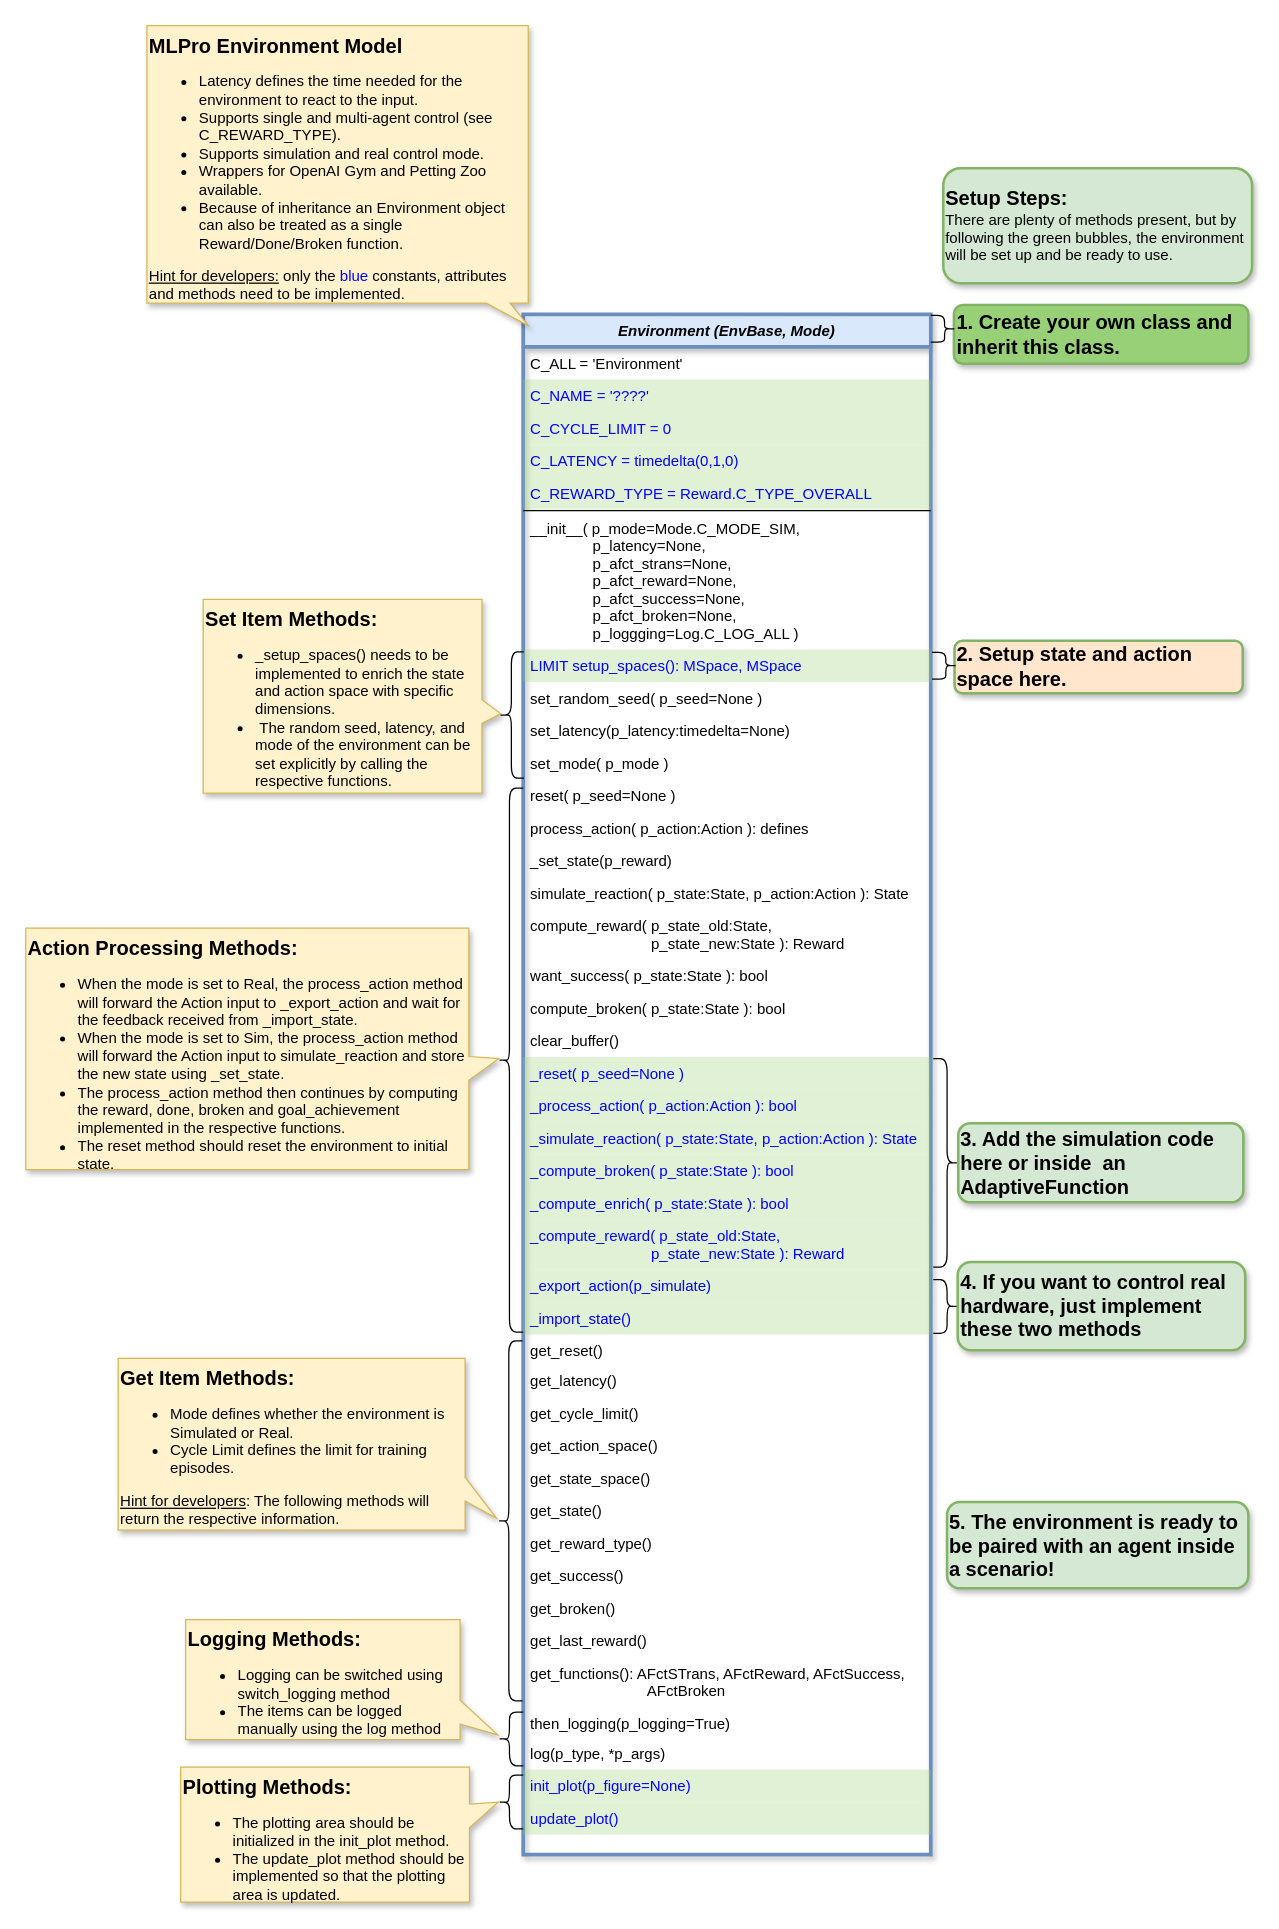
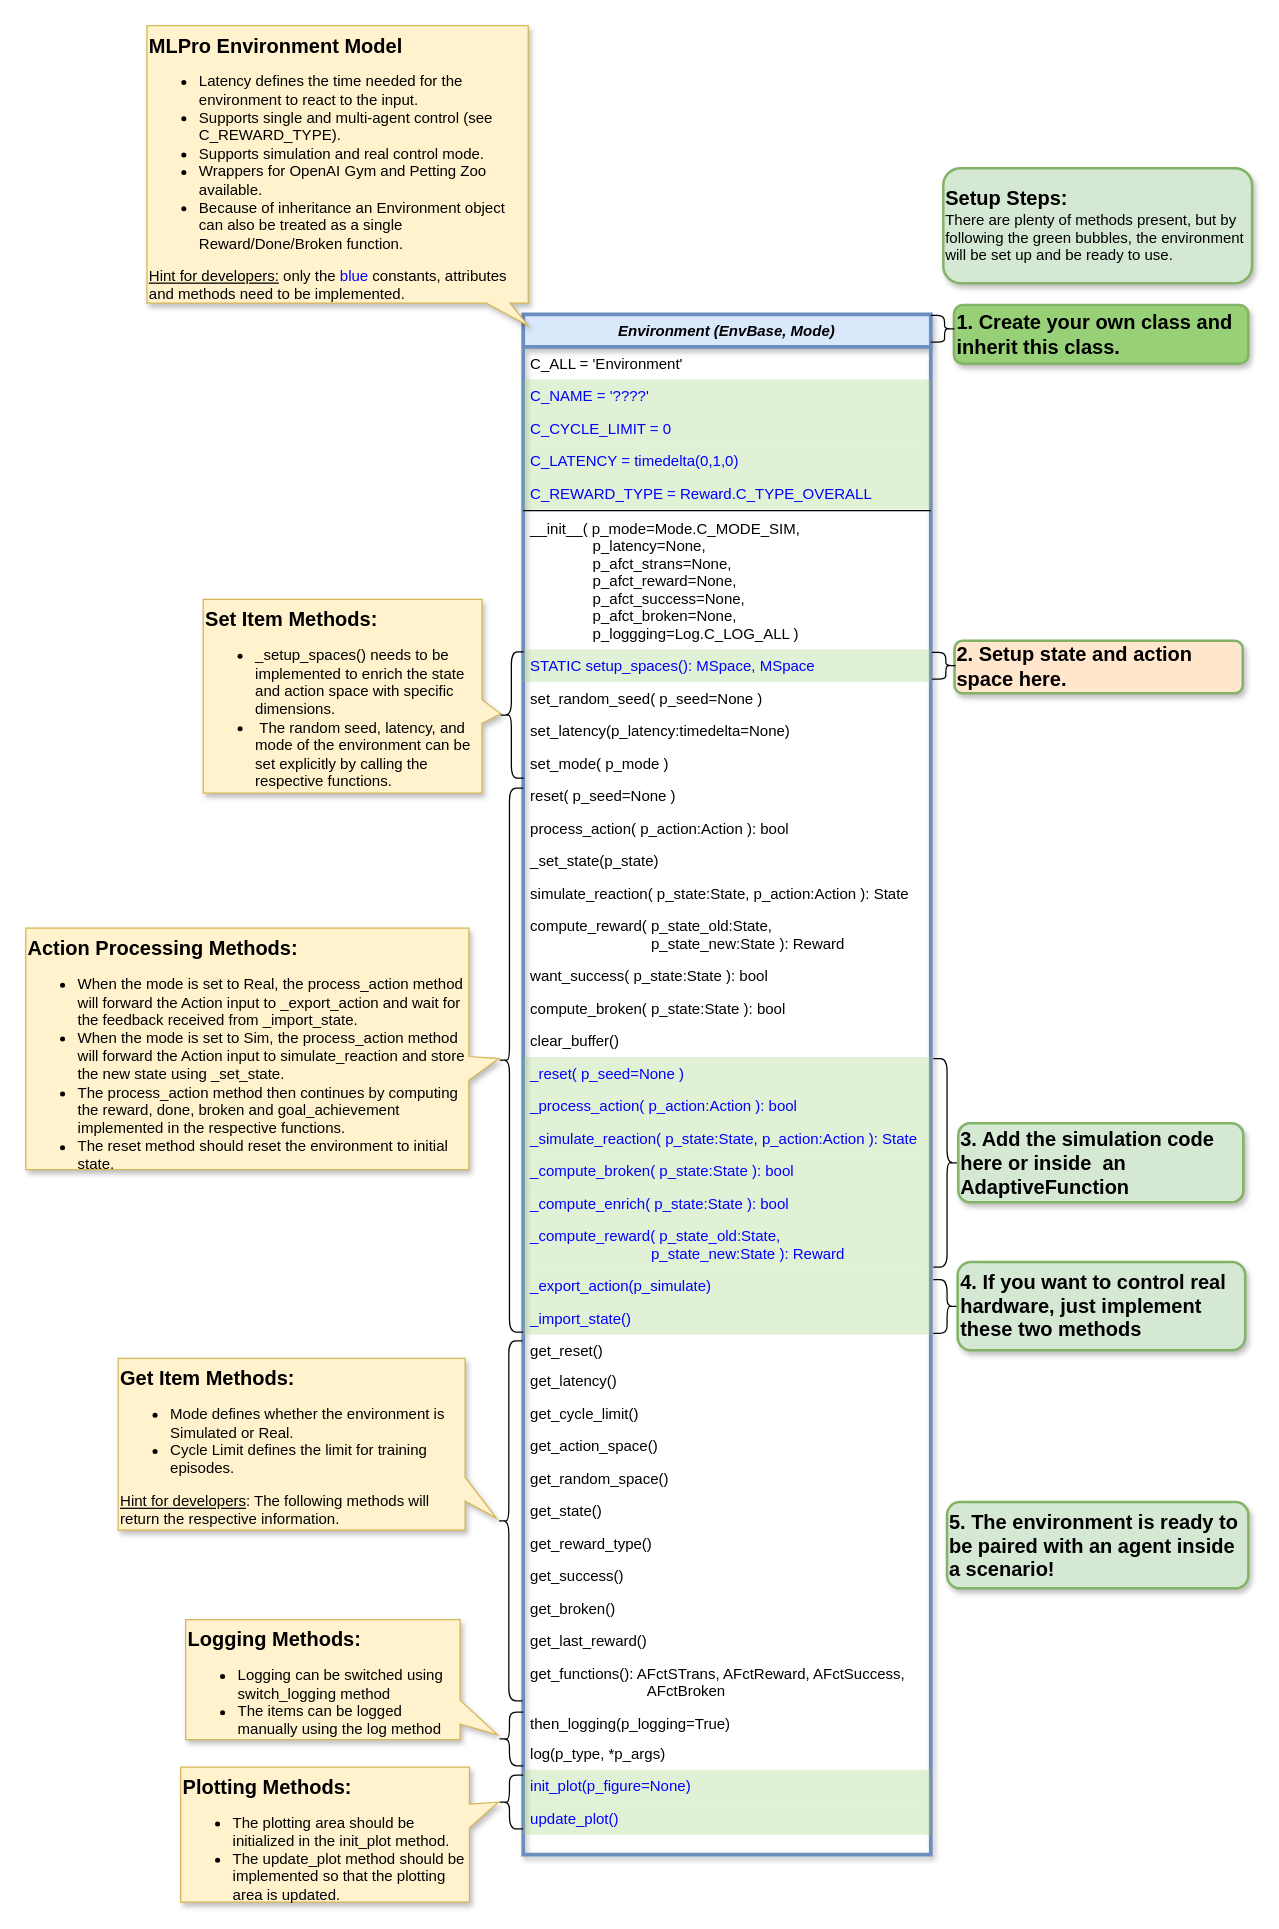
(671, 666) -> (676, 666)
(689, 829) -> (676, 829)
(614, 861) -> (610, 861)
(601, 1479) -> (606, 1479)
